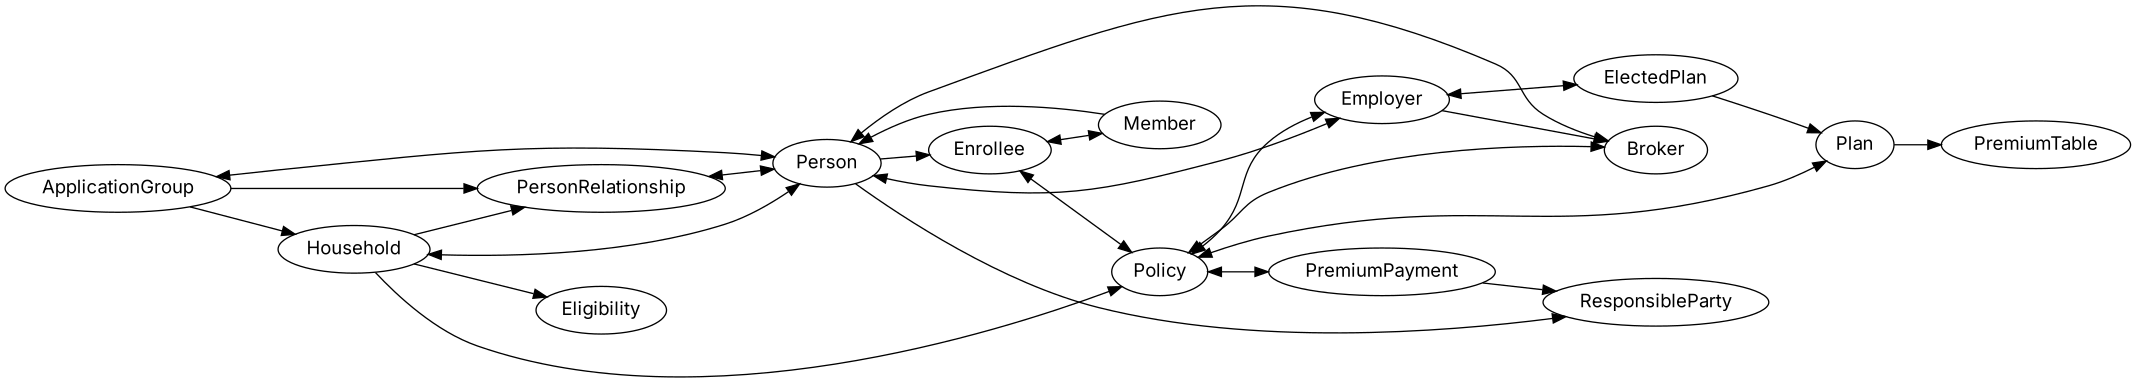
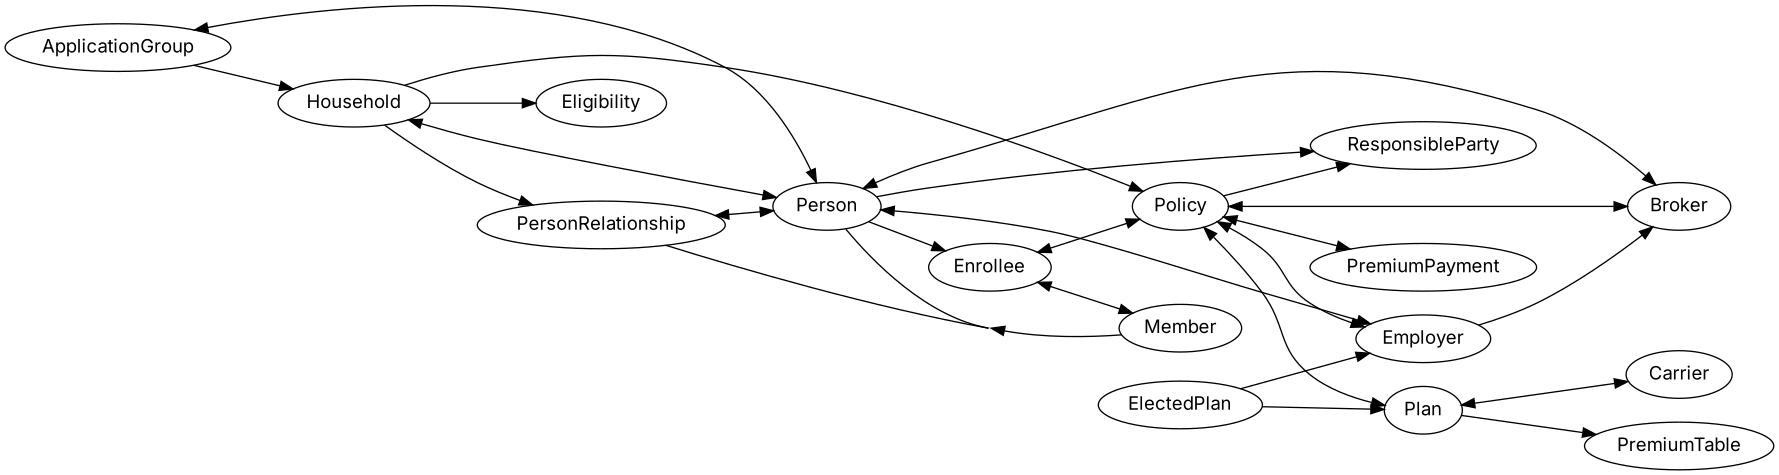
(1510, 90) -> none
(347, 188) -> (1063, 336)
(1513, 286) -> (1280, 181)
none -> (1679, 375)
